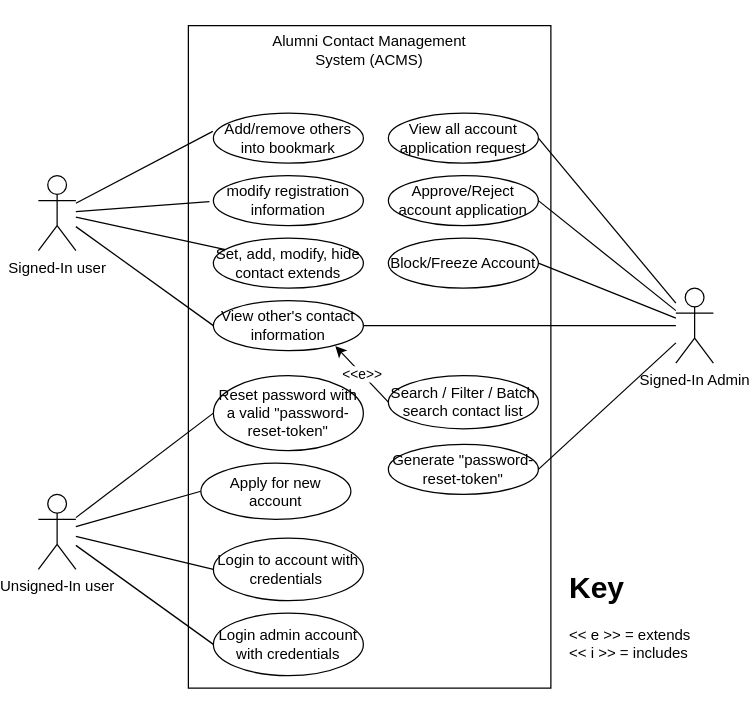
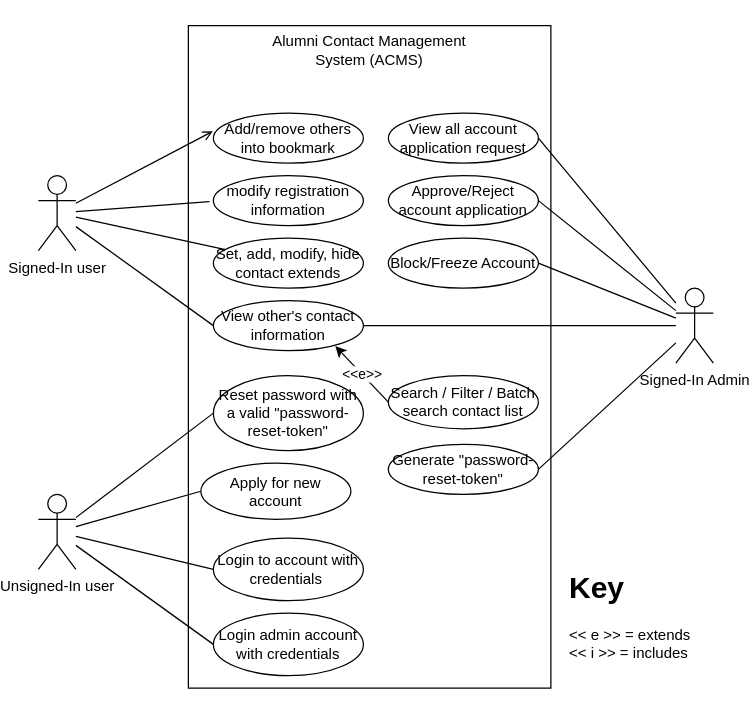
(207, 134) -> (206, 135)
